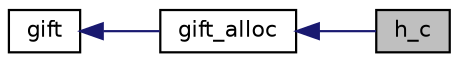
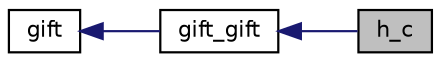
(228, 31) -> (219, 31)
